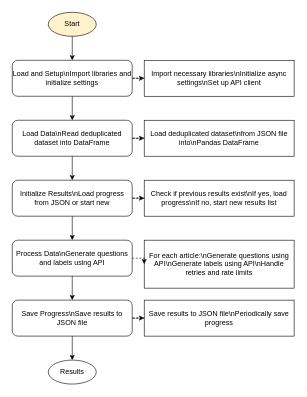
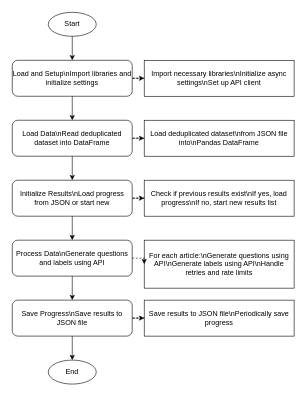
(72, 24) -> (72, 24)
(72, 372) -> (72, 372)
